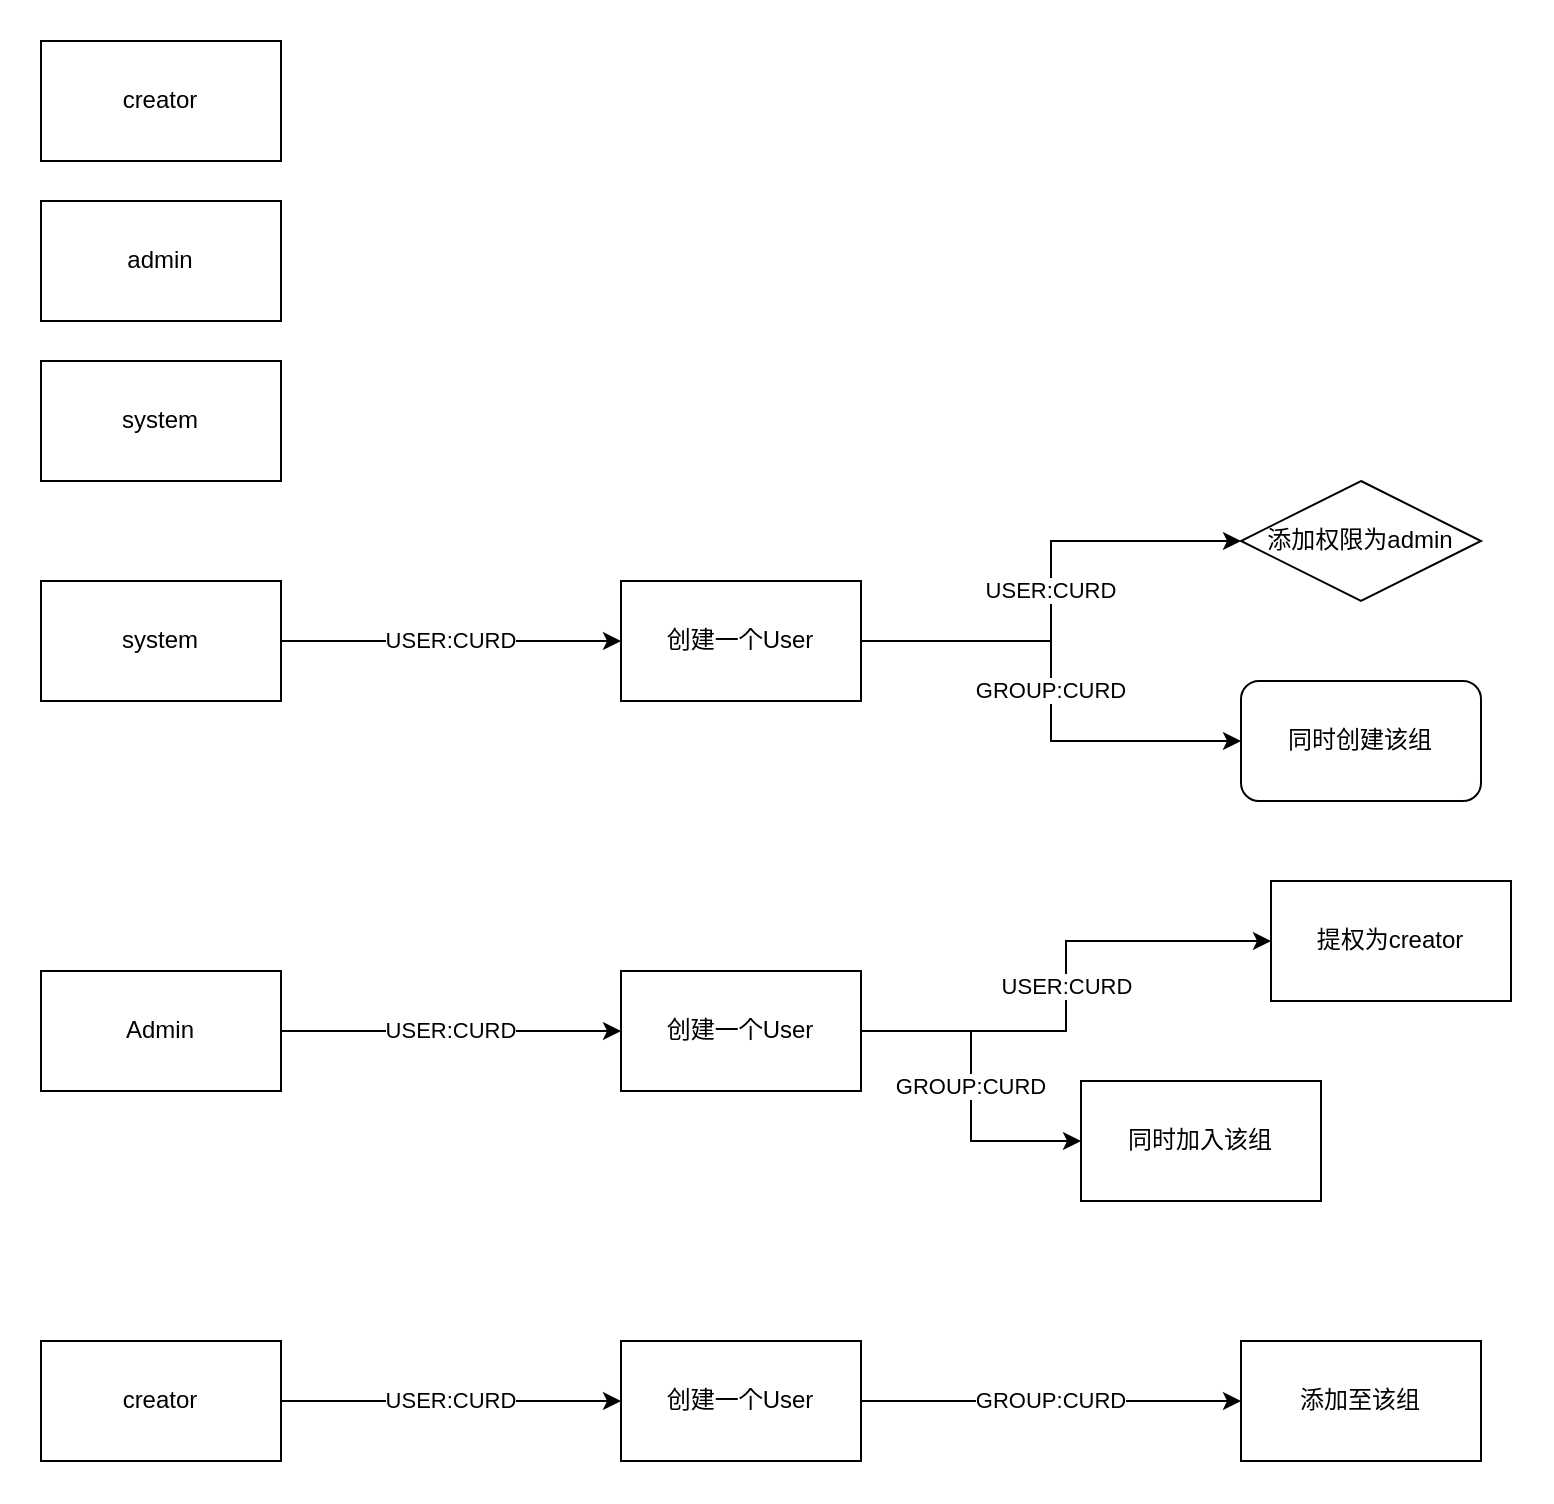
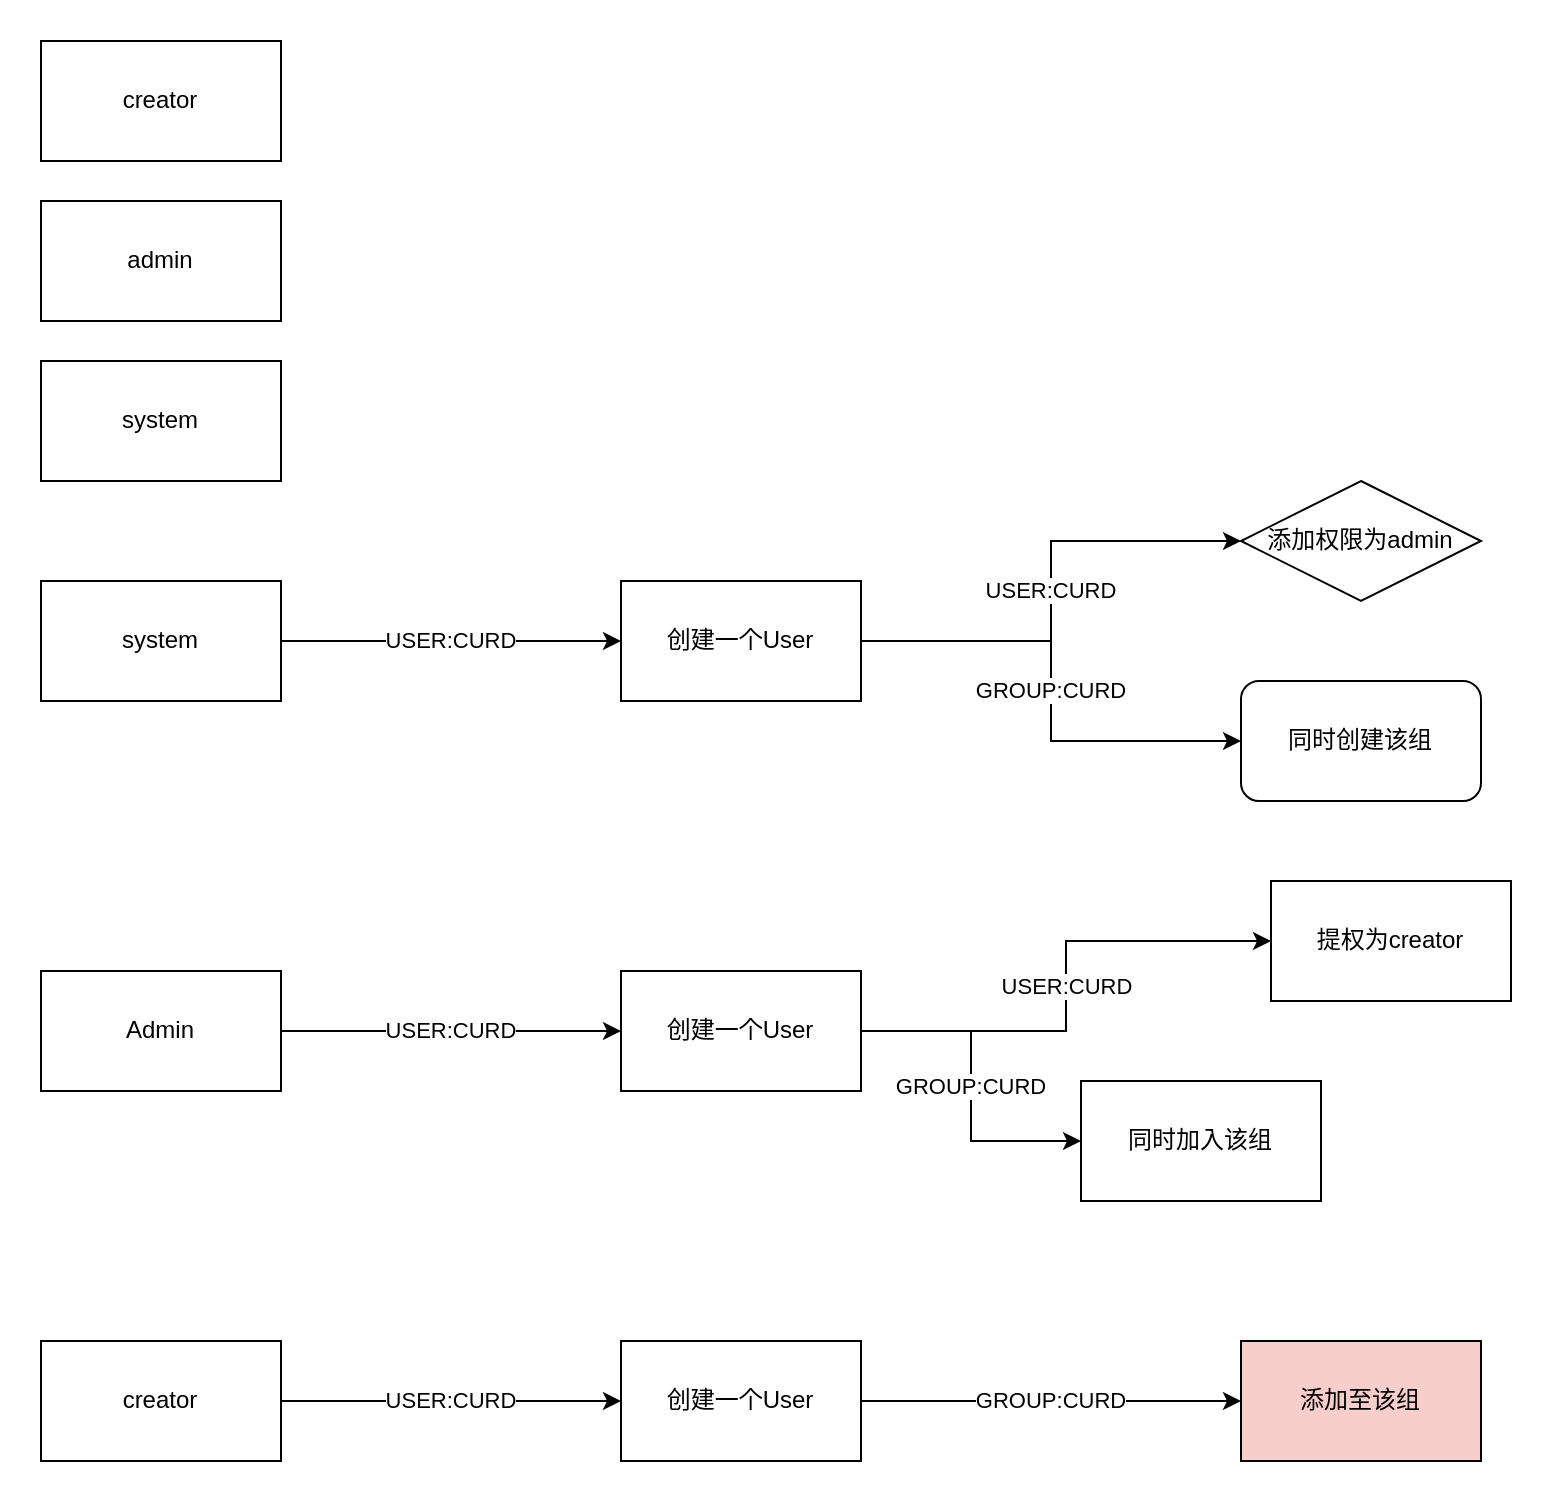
(1361, 1401) -> (1361, 1401)
